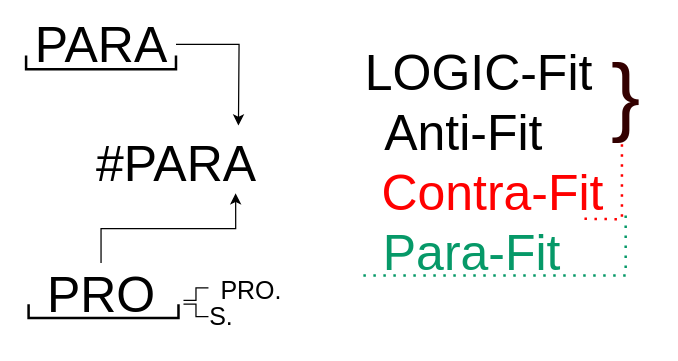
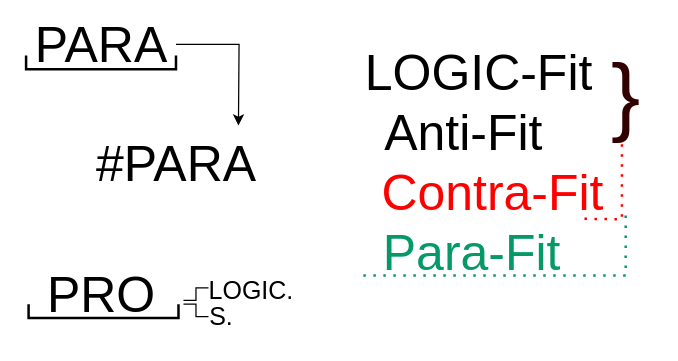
(164, 229) -> none
(251, 281) -> (251, 281)
